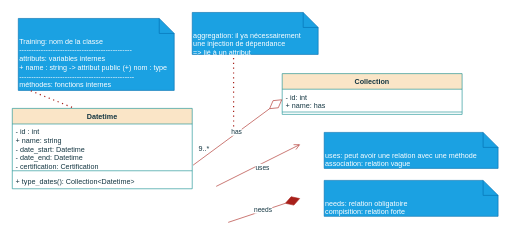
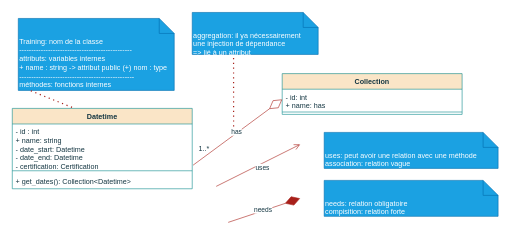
(204, 149) -> (204, 149)
(82, 182) -> (80, 182)
